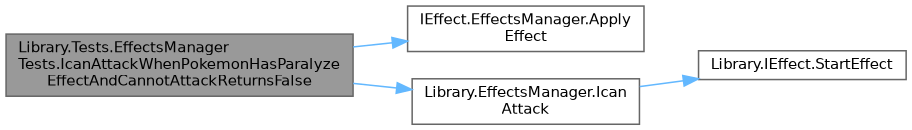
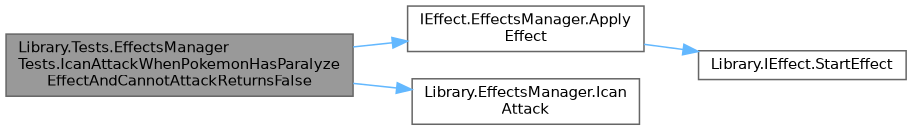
(661, 84) -> (664, 47)
